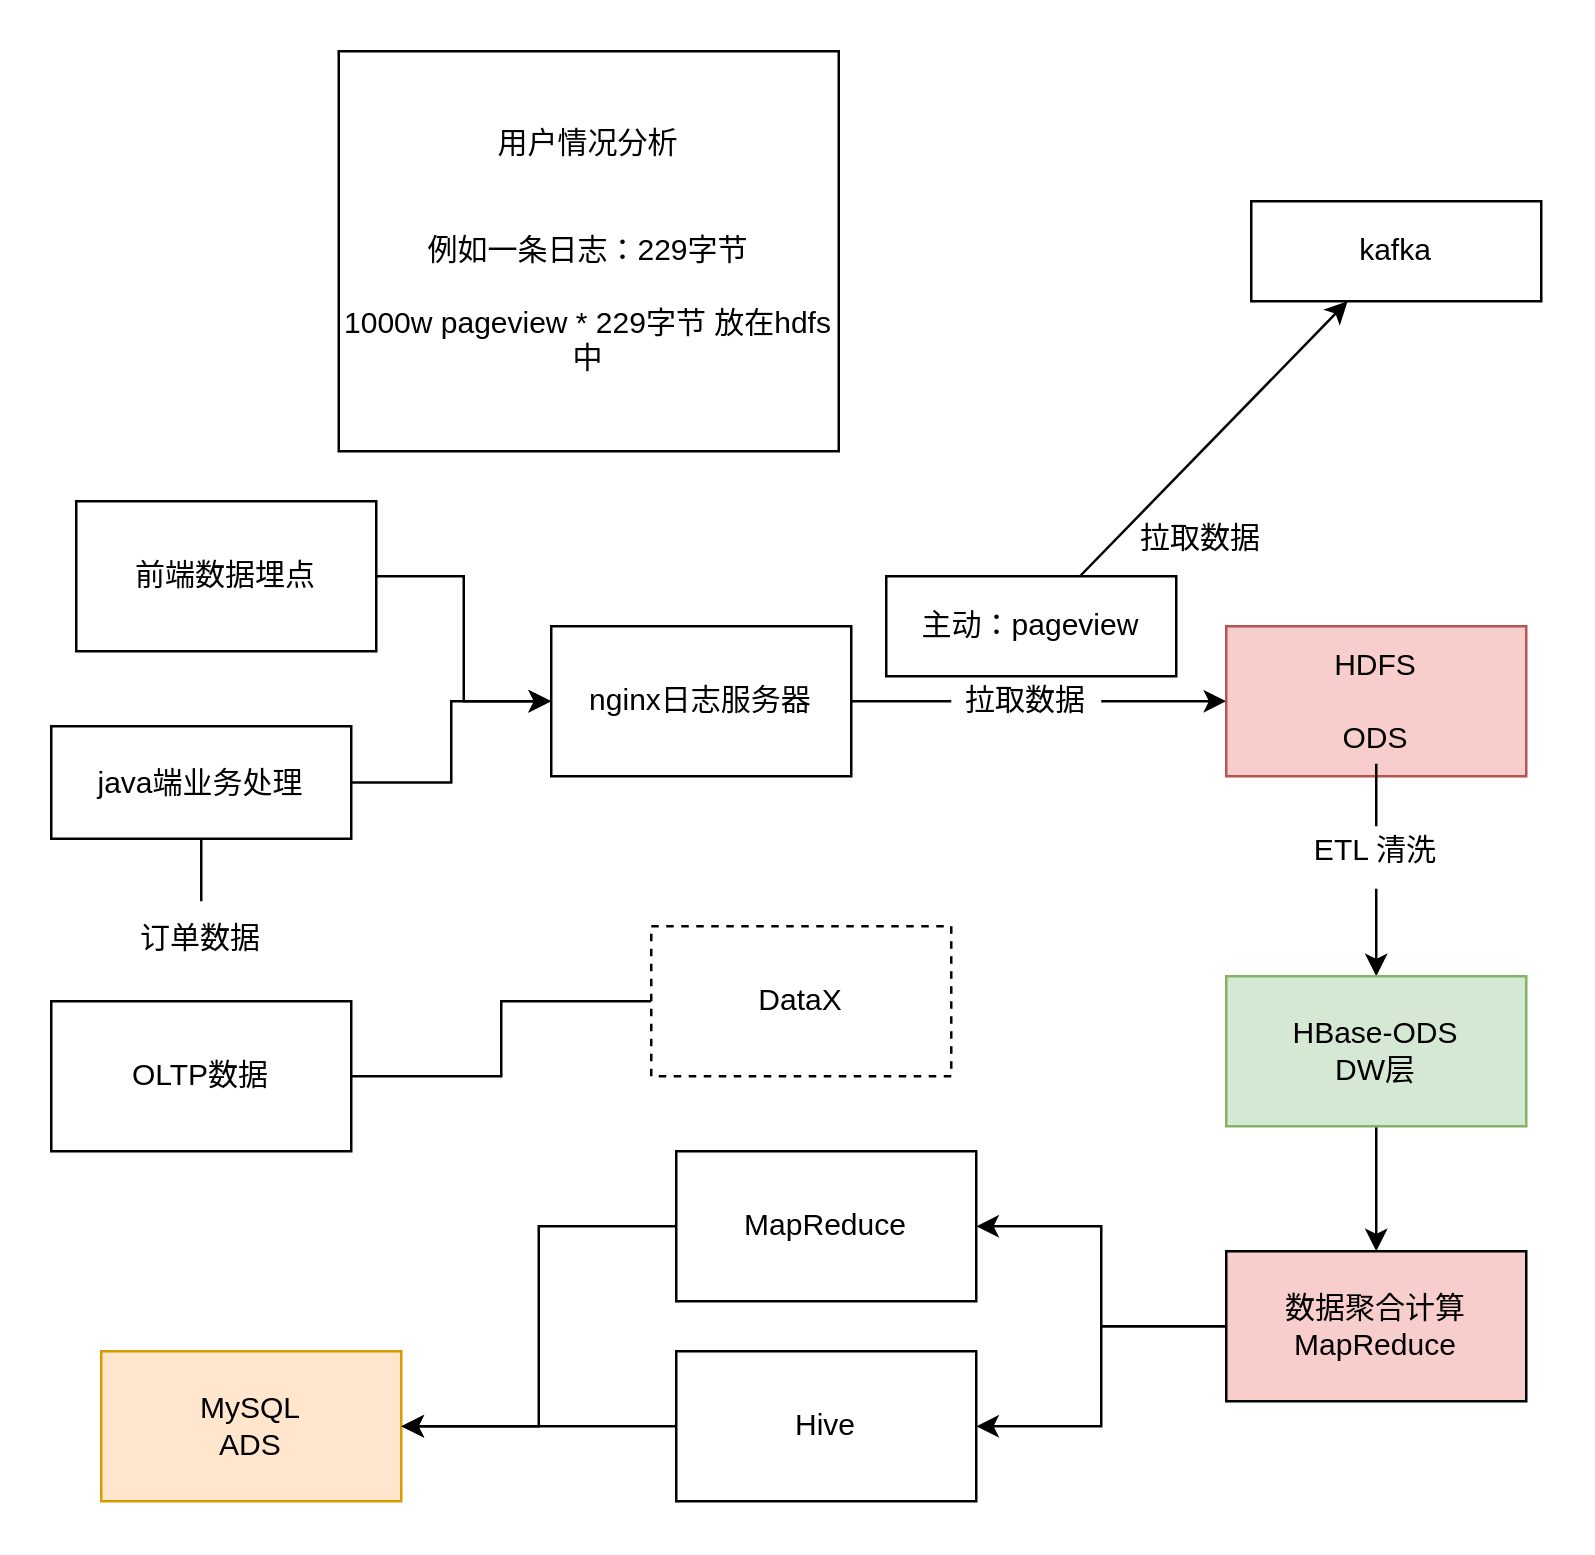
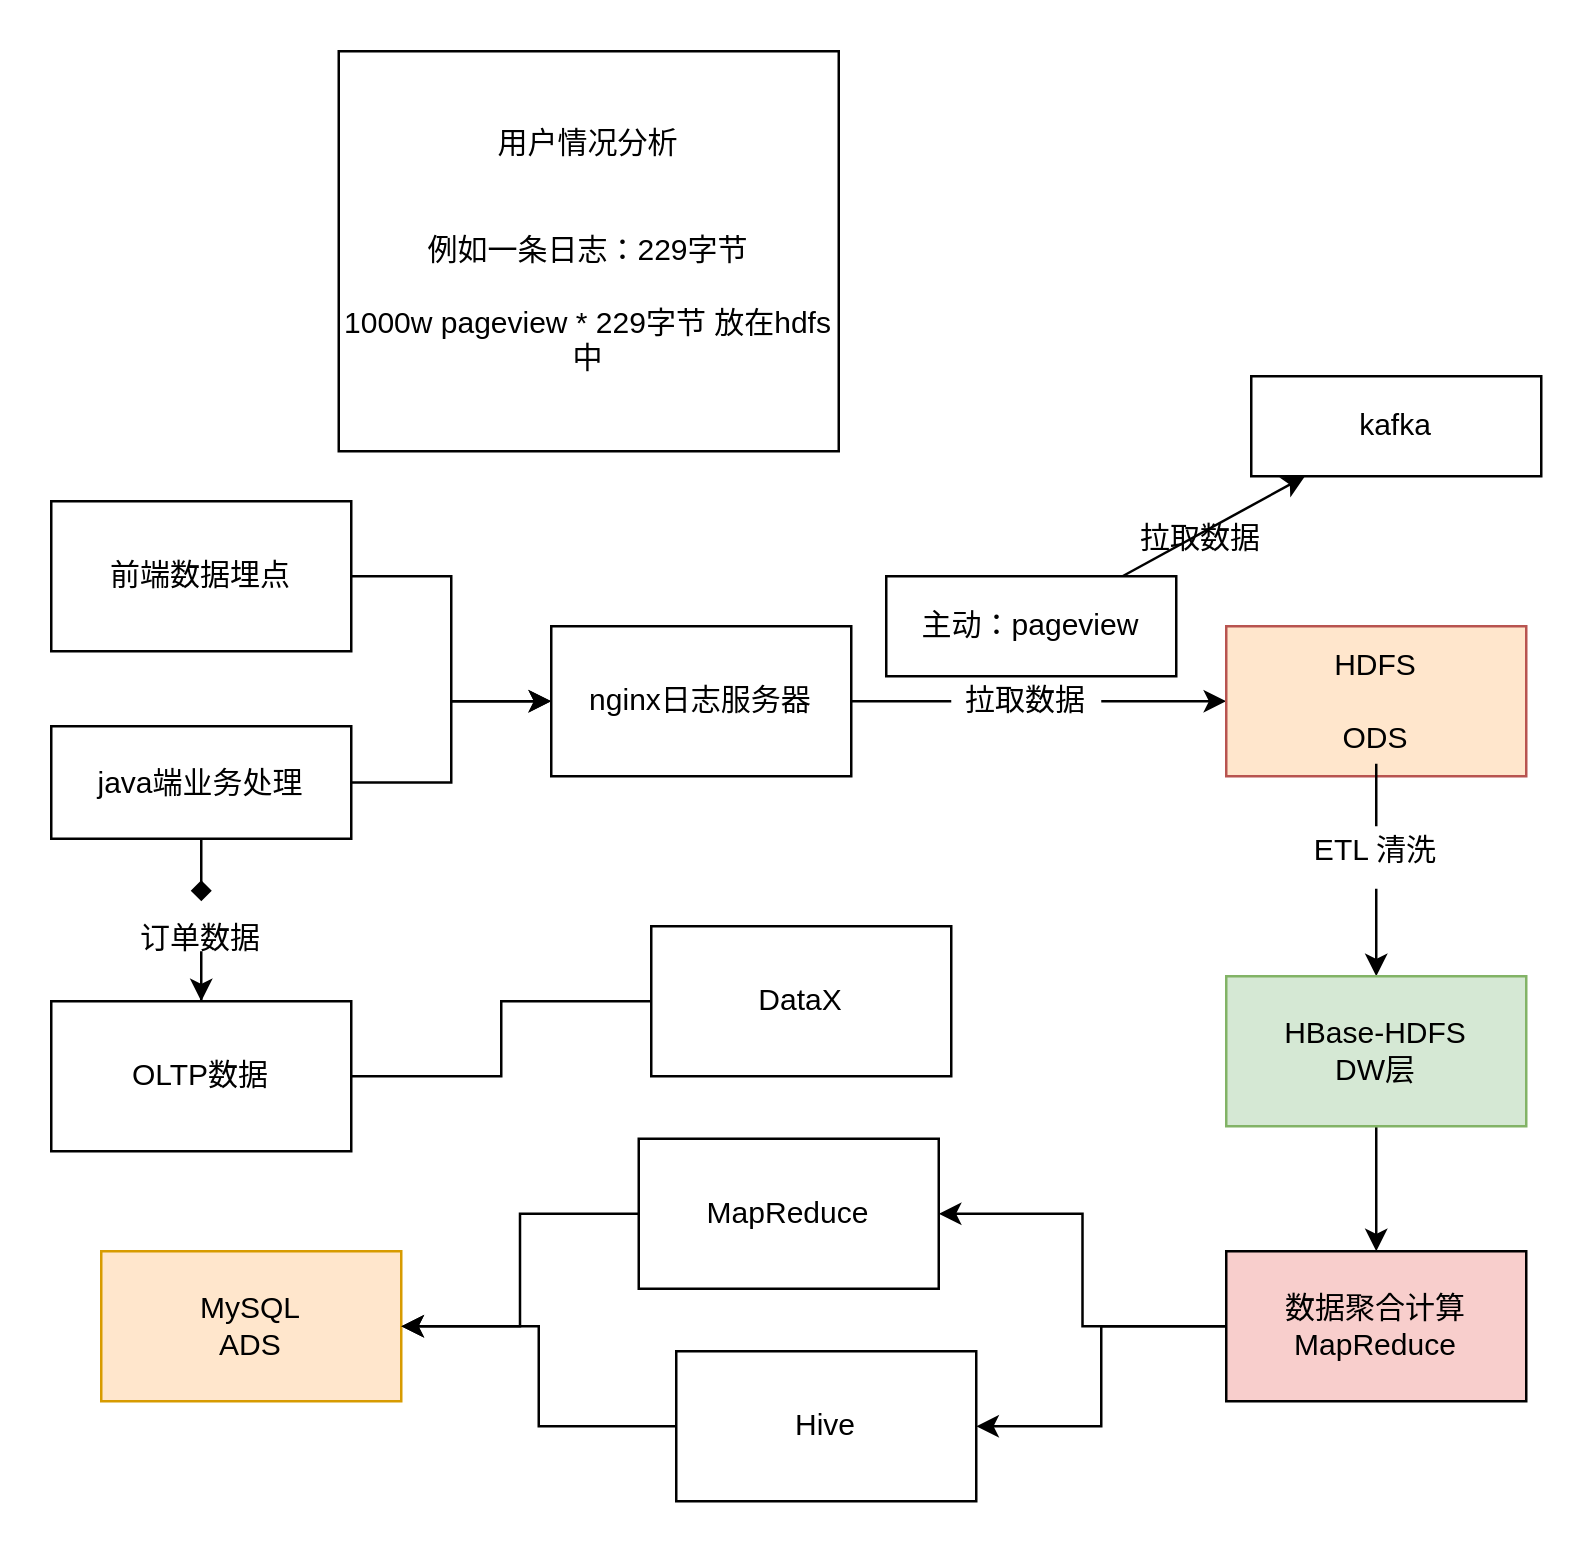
(1396, 251) -> (1396, 426)
(226, 576) -> (201, 576)
(1376, 701) -> (1376, 701)
(201, 890) -> (201, 881)
none -> (201, 959)
(801, 1001) -> (801, 1001)
(1376, 1051) -> (1376, 1051)
(826, 1226) -> (789, 1214)
(251, 1426) -> (251, 1326)
